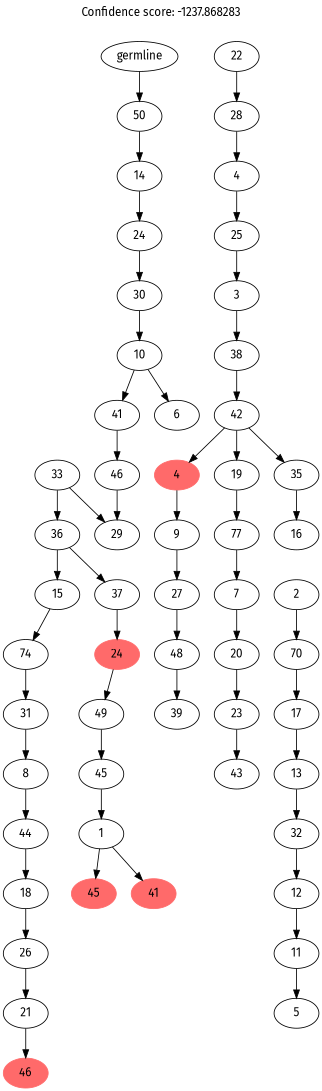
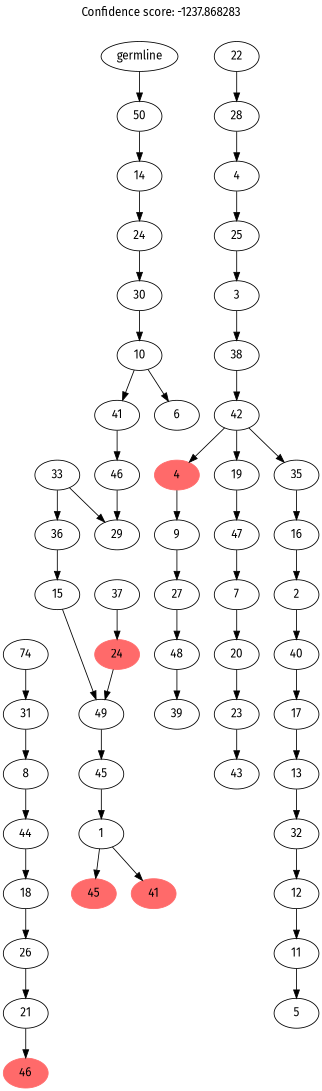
(237, 535) -> (237, 535)
none -> (297, 561)
(84, 562) -> none
(44, 621) -> (78, 650)
(297, 654) -> (297, 654)
